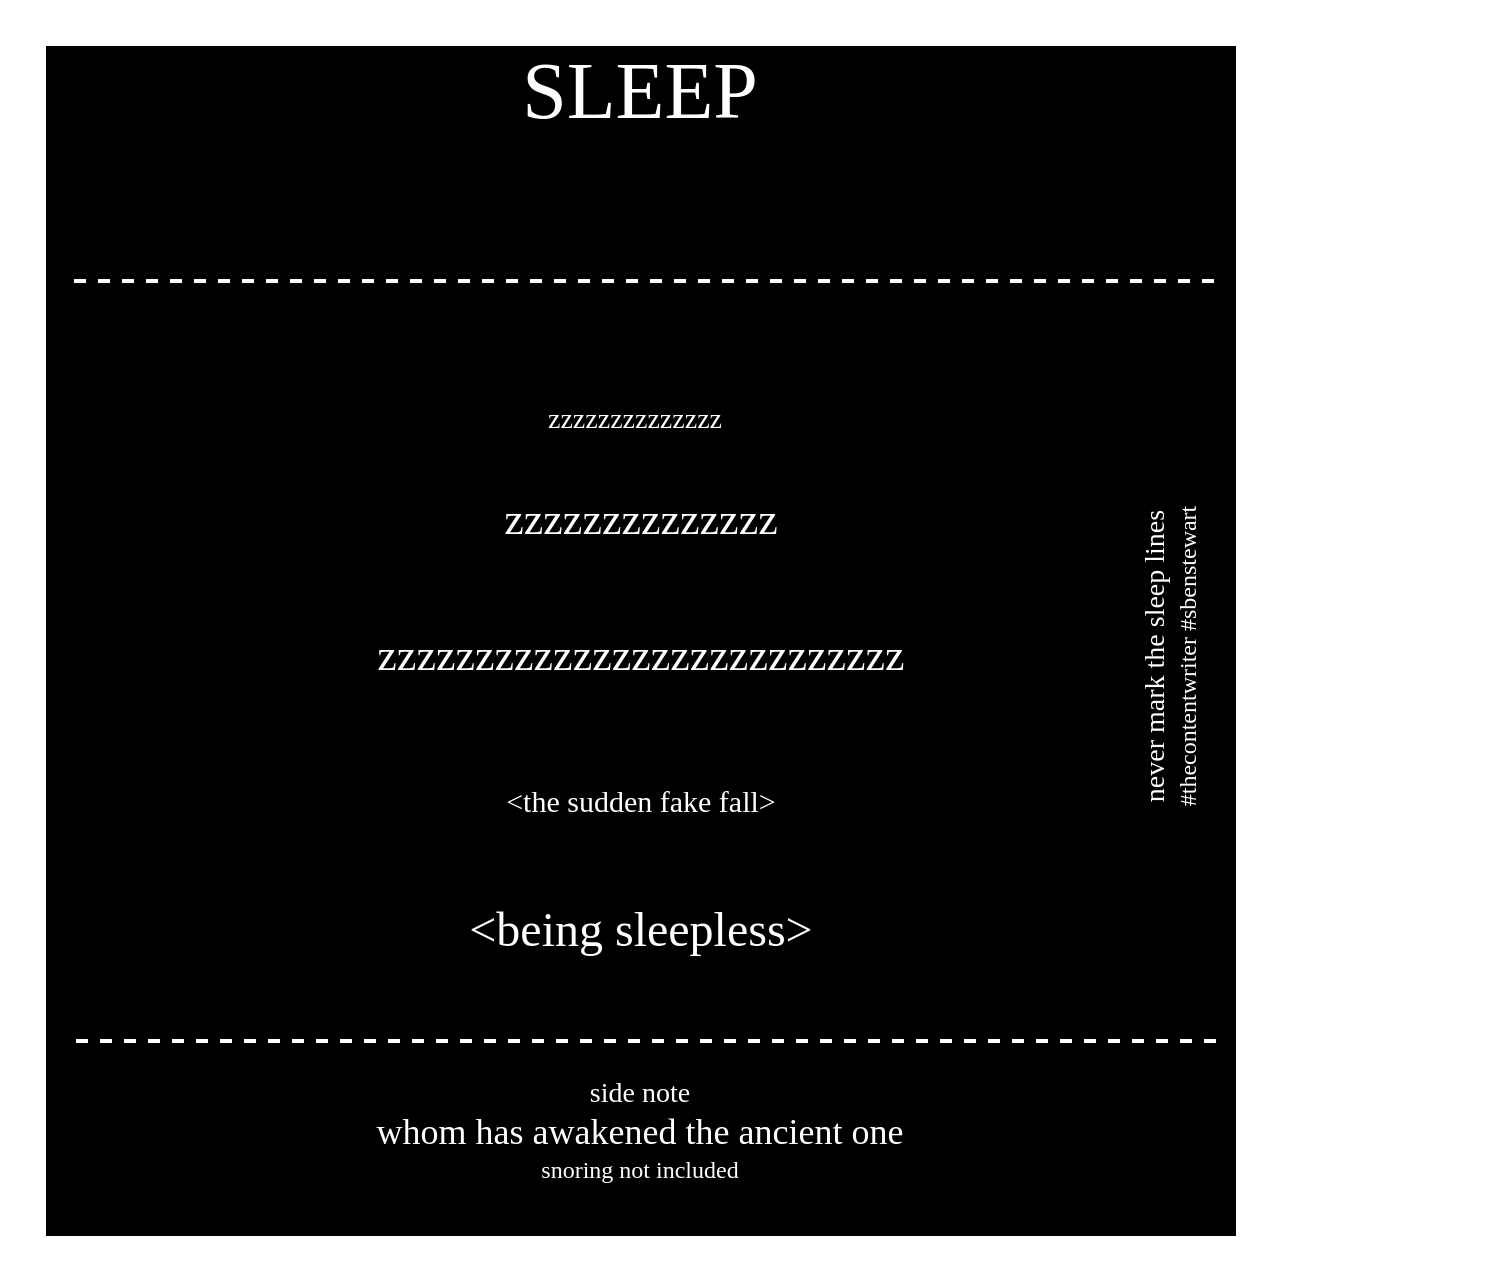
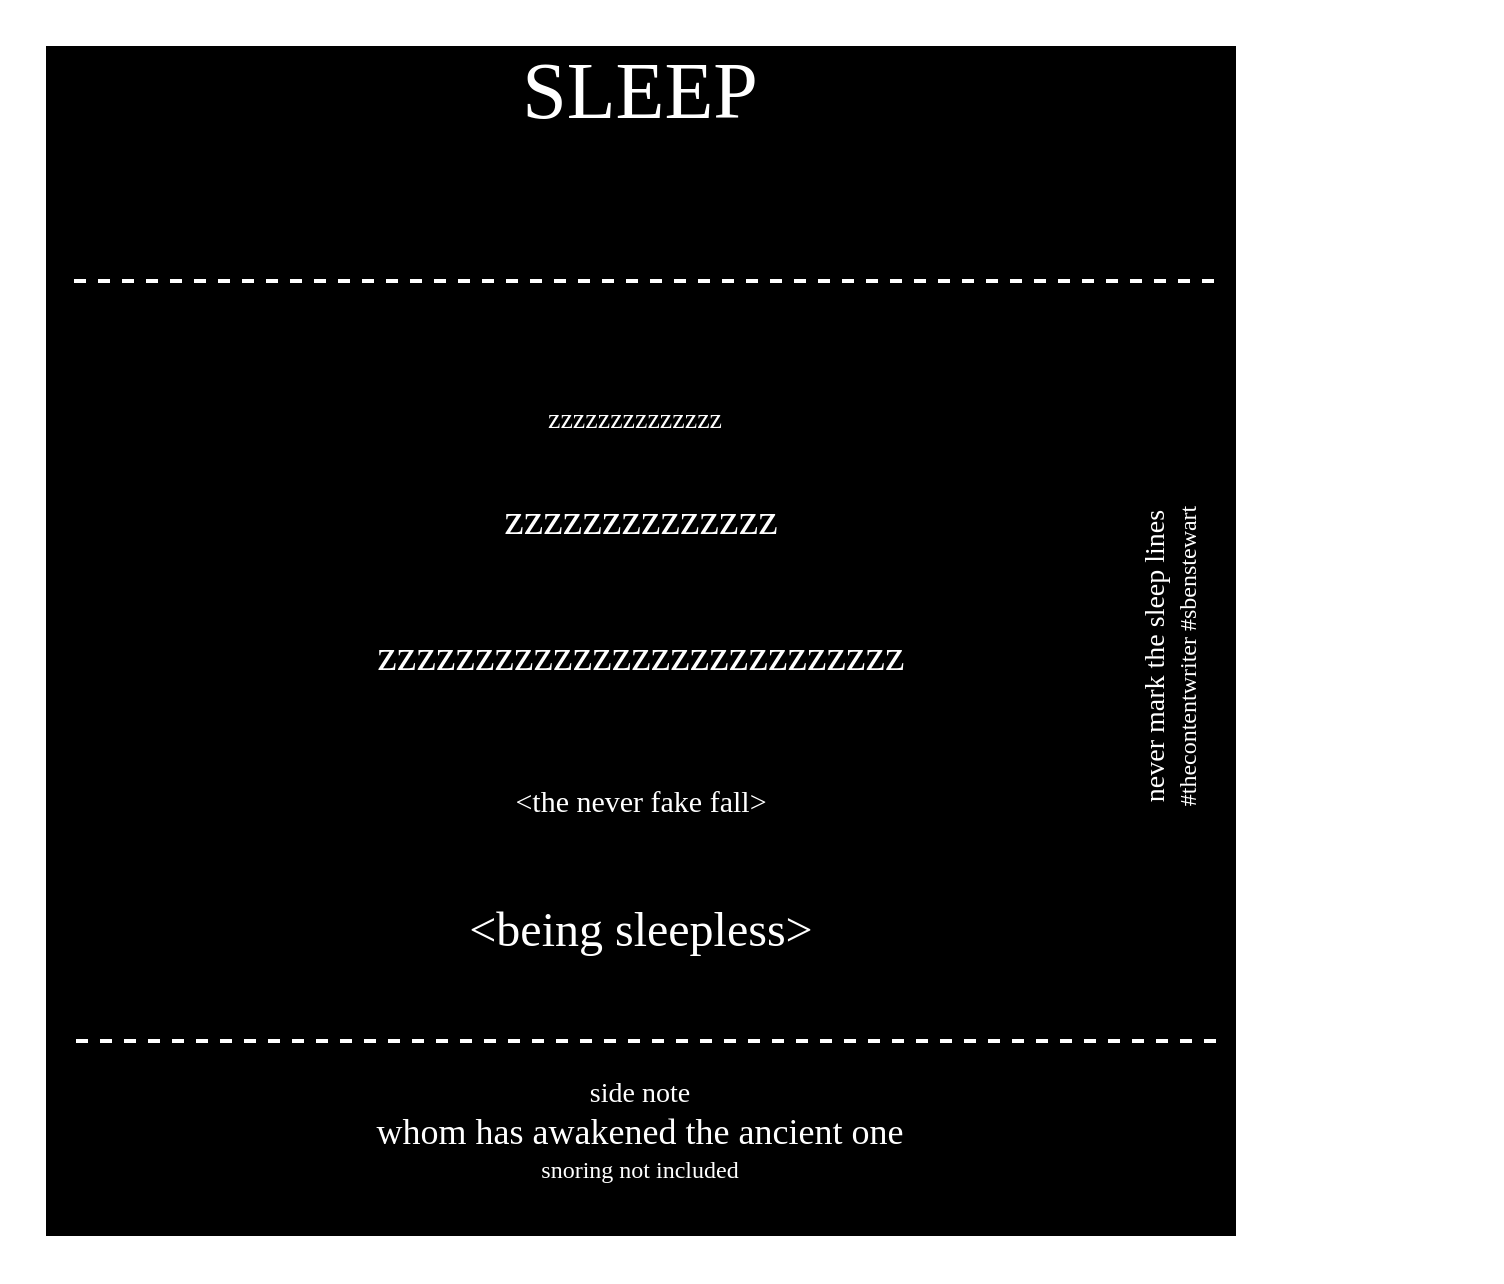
(642, 801) -> (642, 801)
